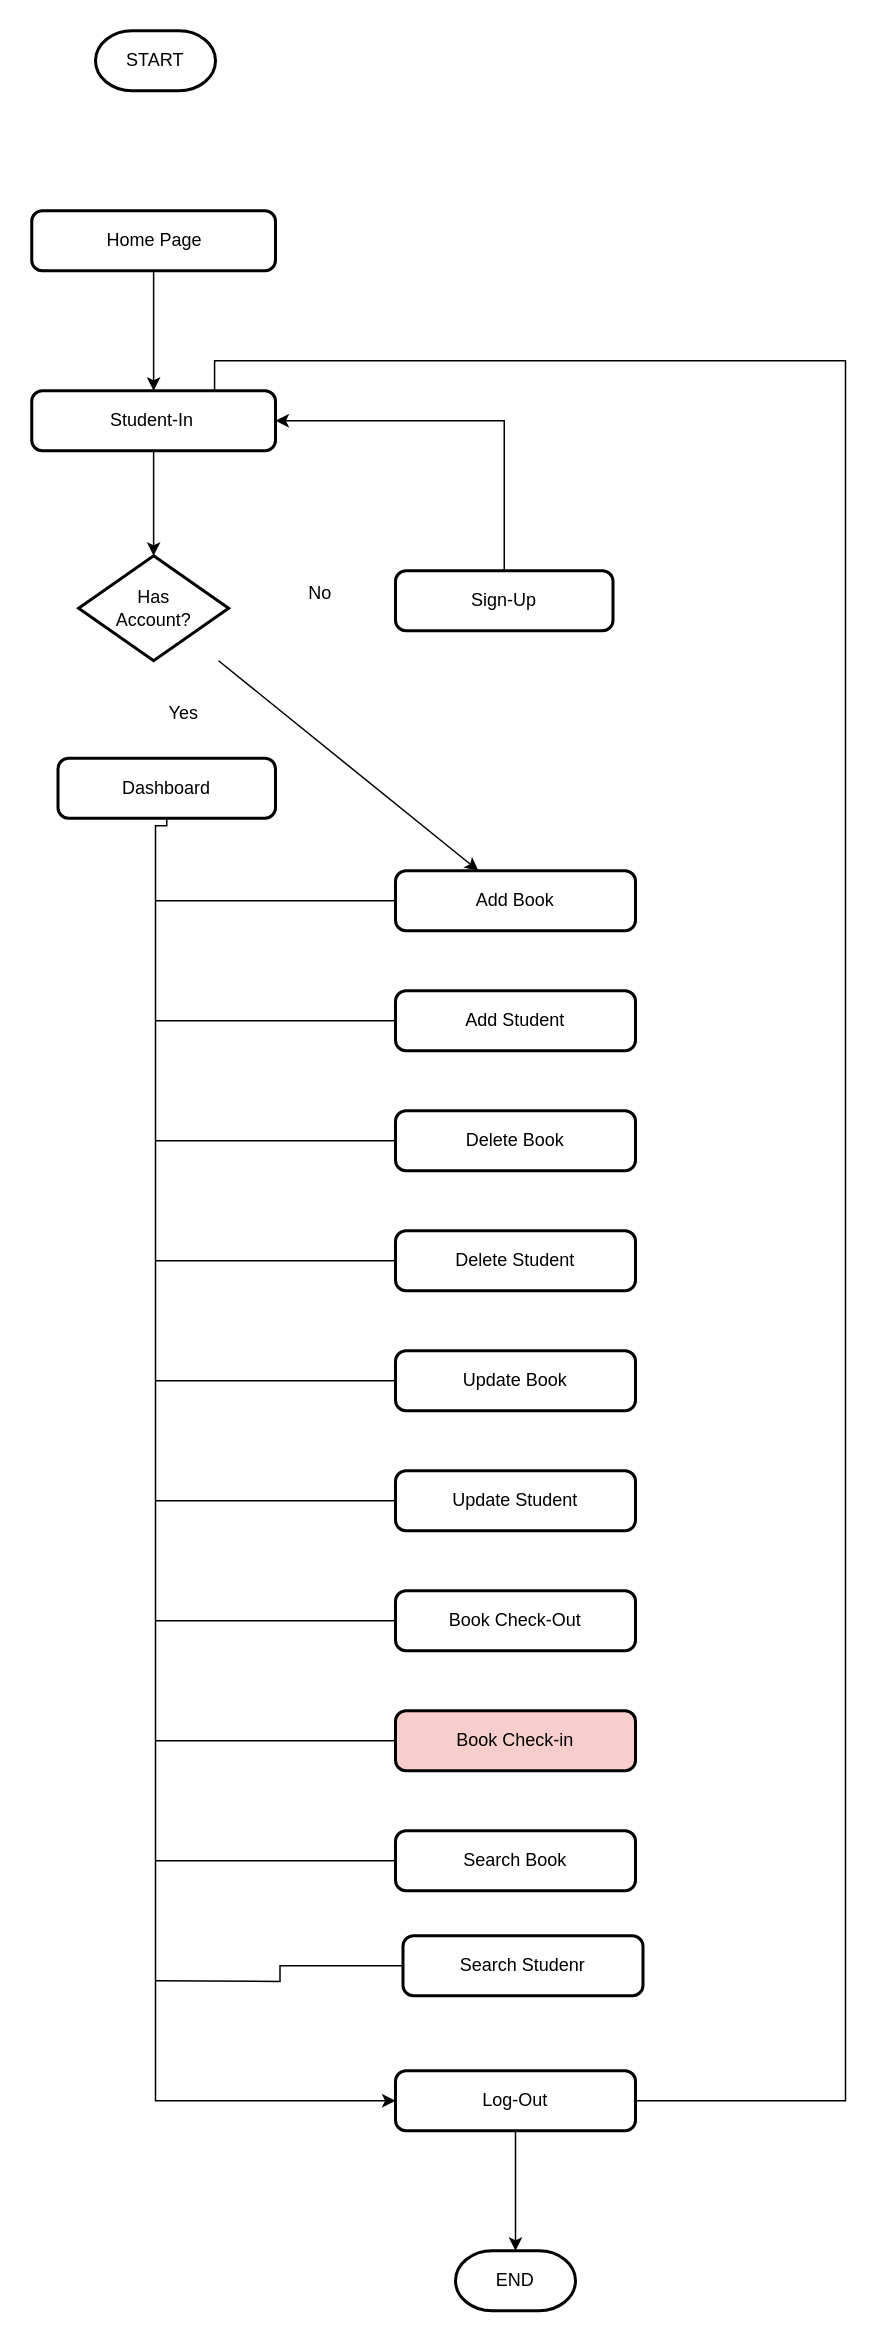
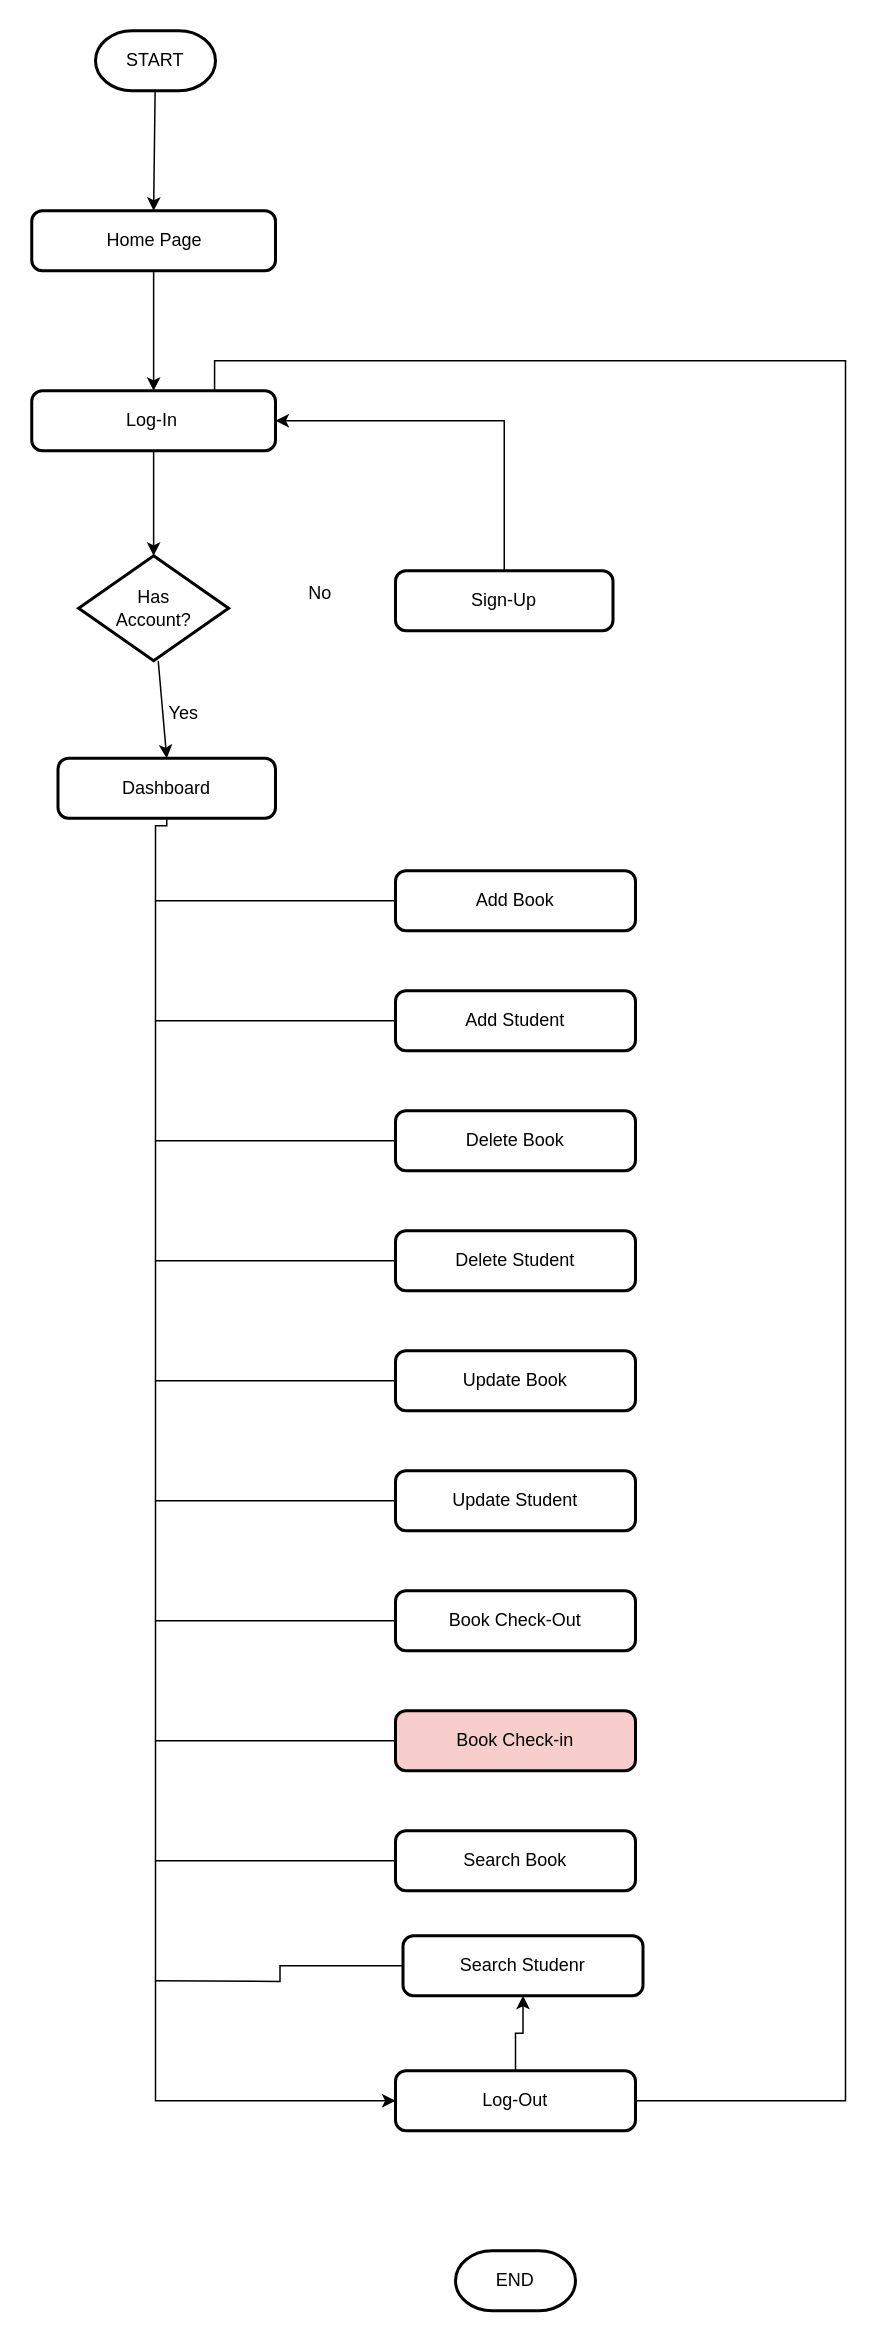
none -> (154, 146)
(155, 421) -> (155, 421)
(345, 763) -> (162, 705)
(515, 2186) -> (515, 2034)
